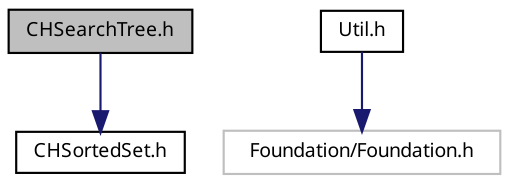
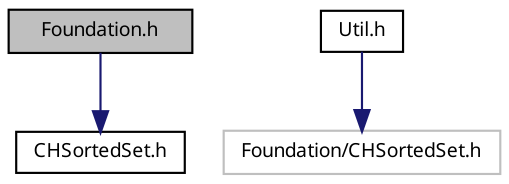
(100, 31) -> (100, 31)
(362, 152) -> (362, 152)
